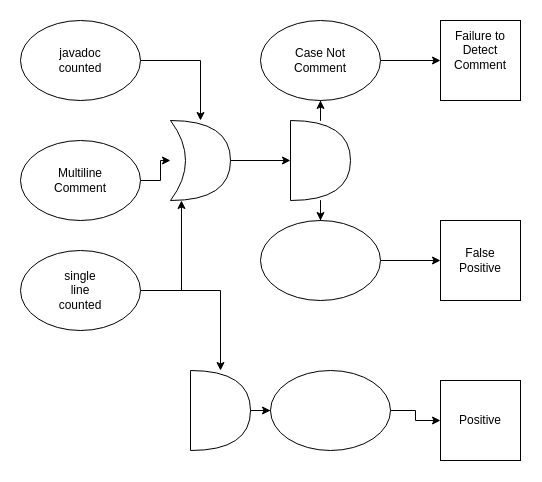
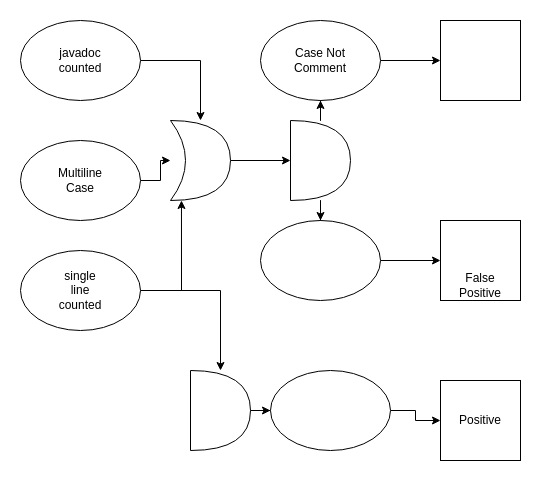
(481, 51) -> none
(81, 181) -> (81, 181)
(481, 261) -> (481, 286)
